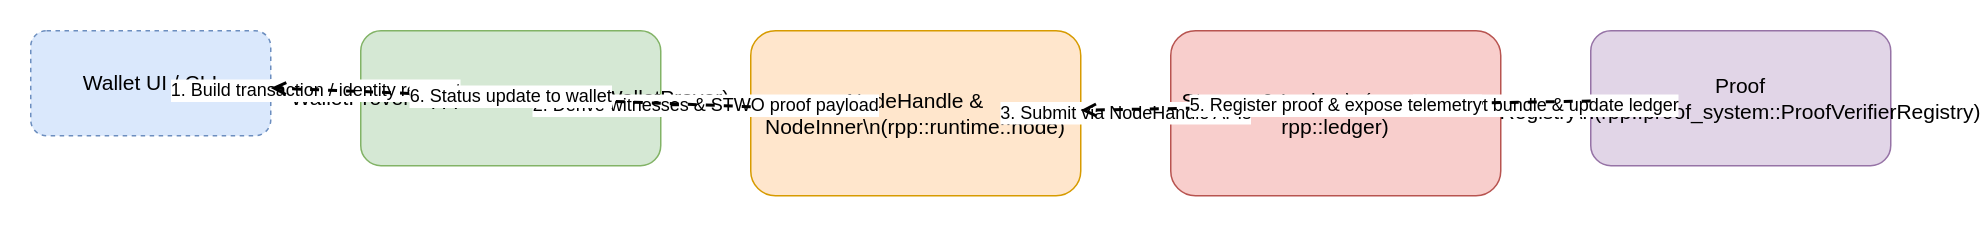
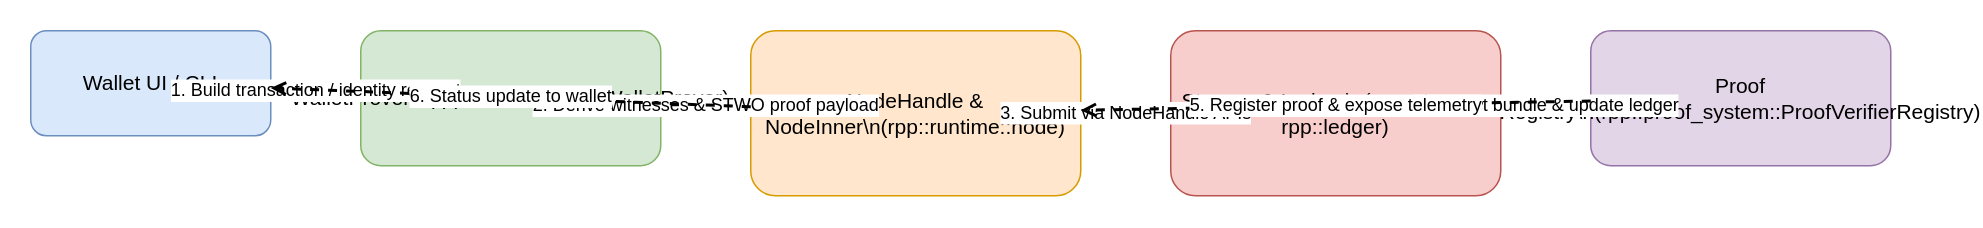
(151, 83) -> (151, 83)
